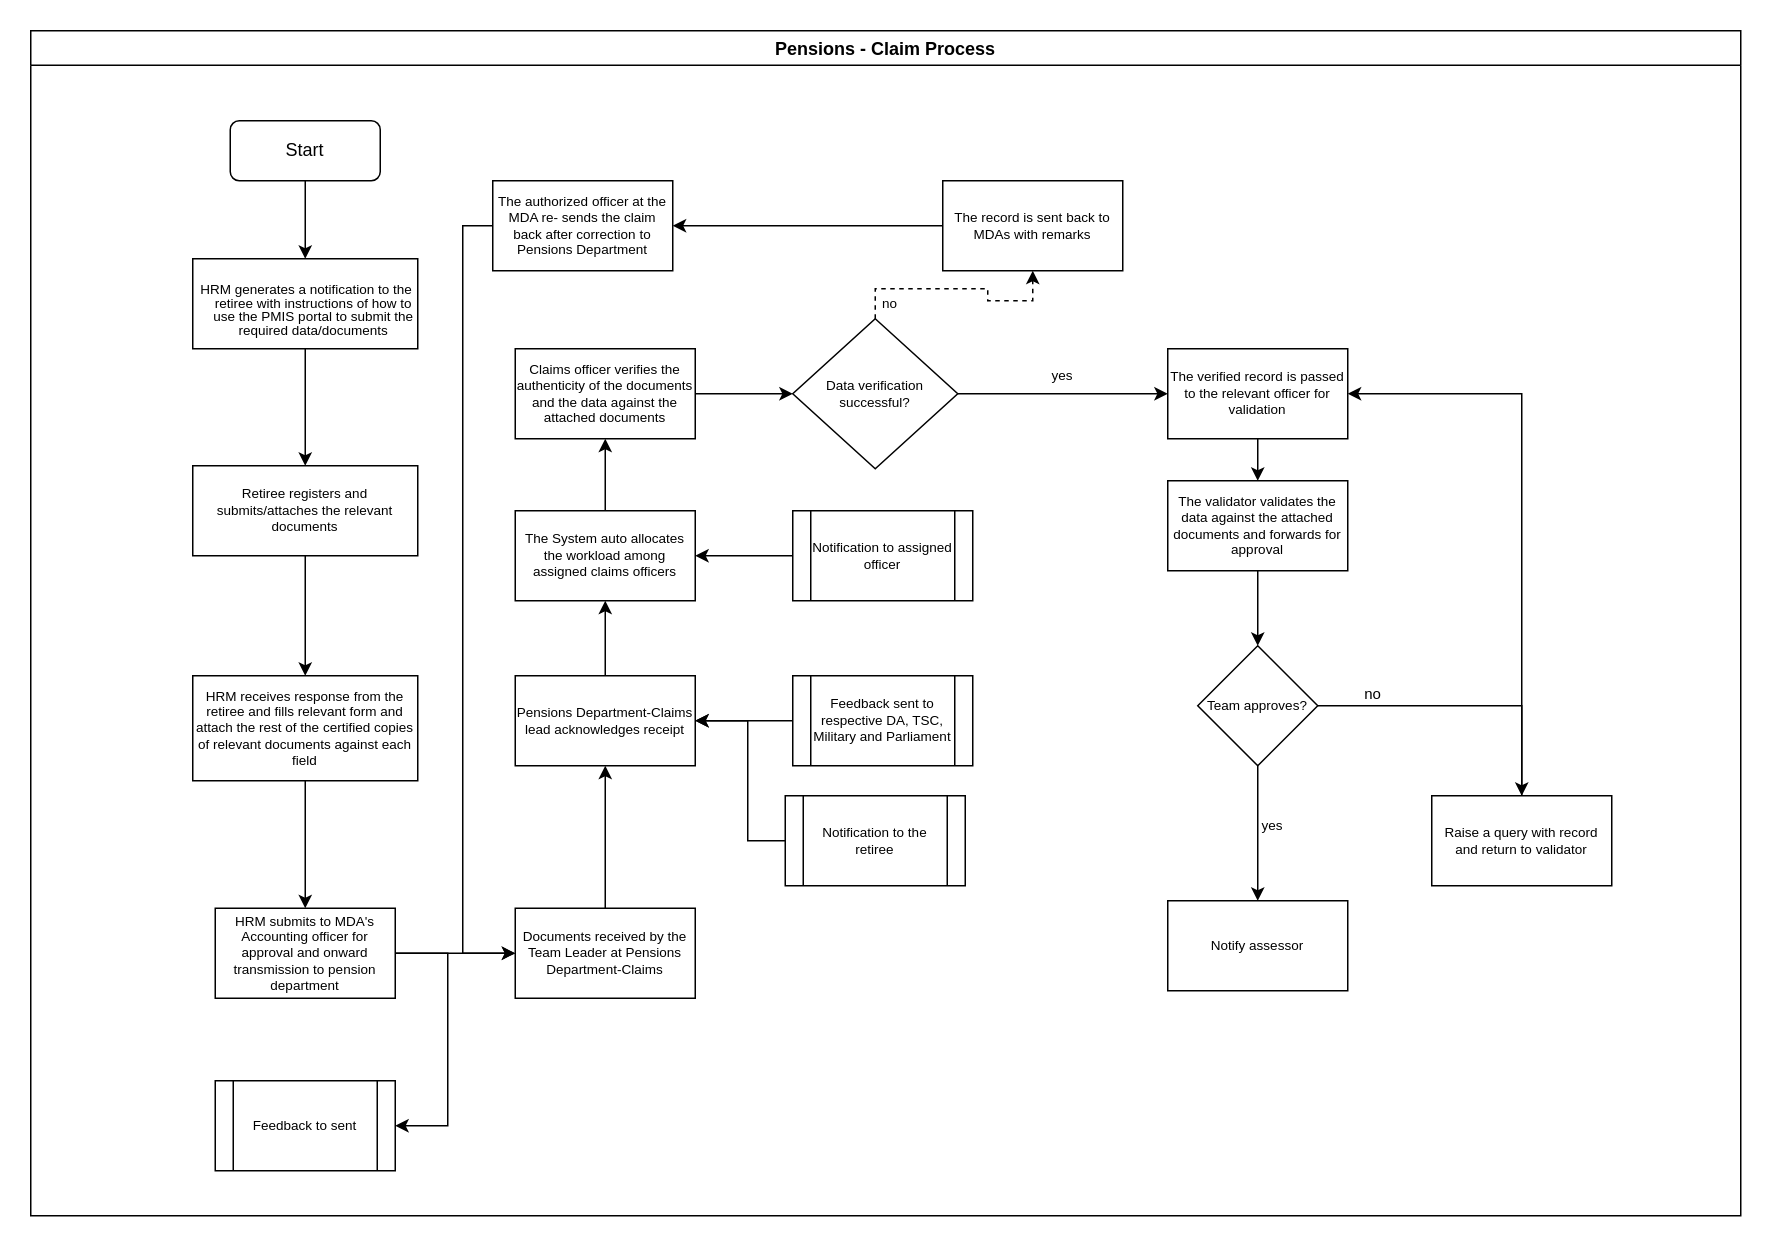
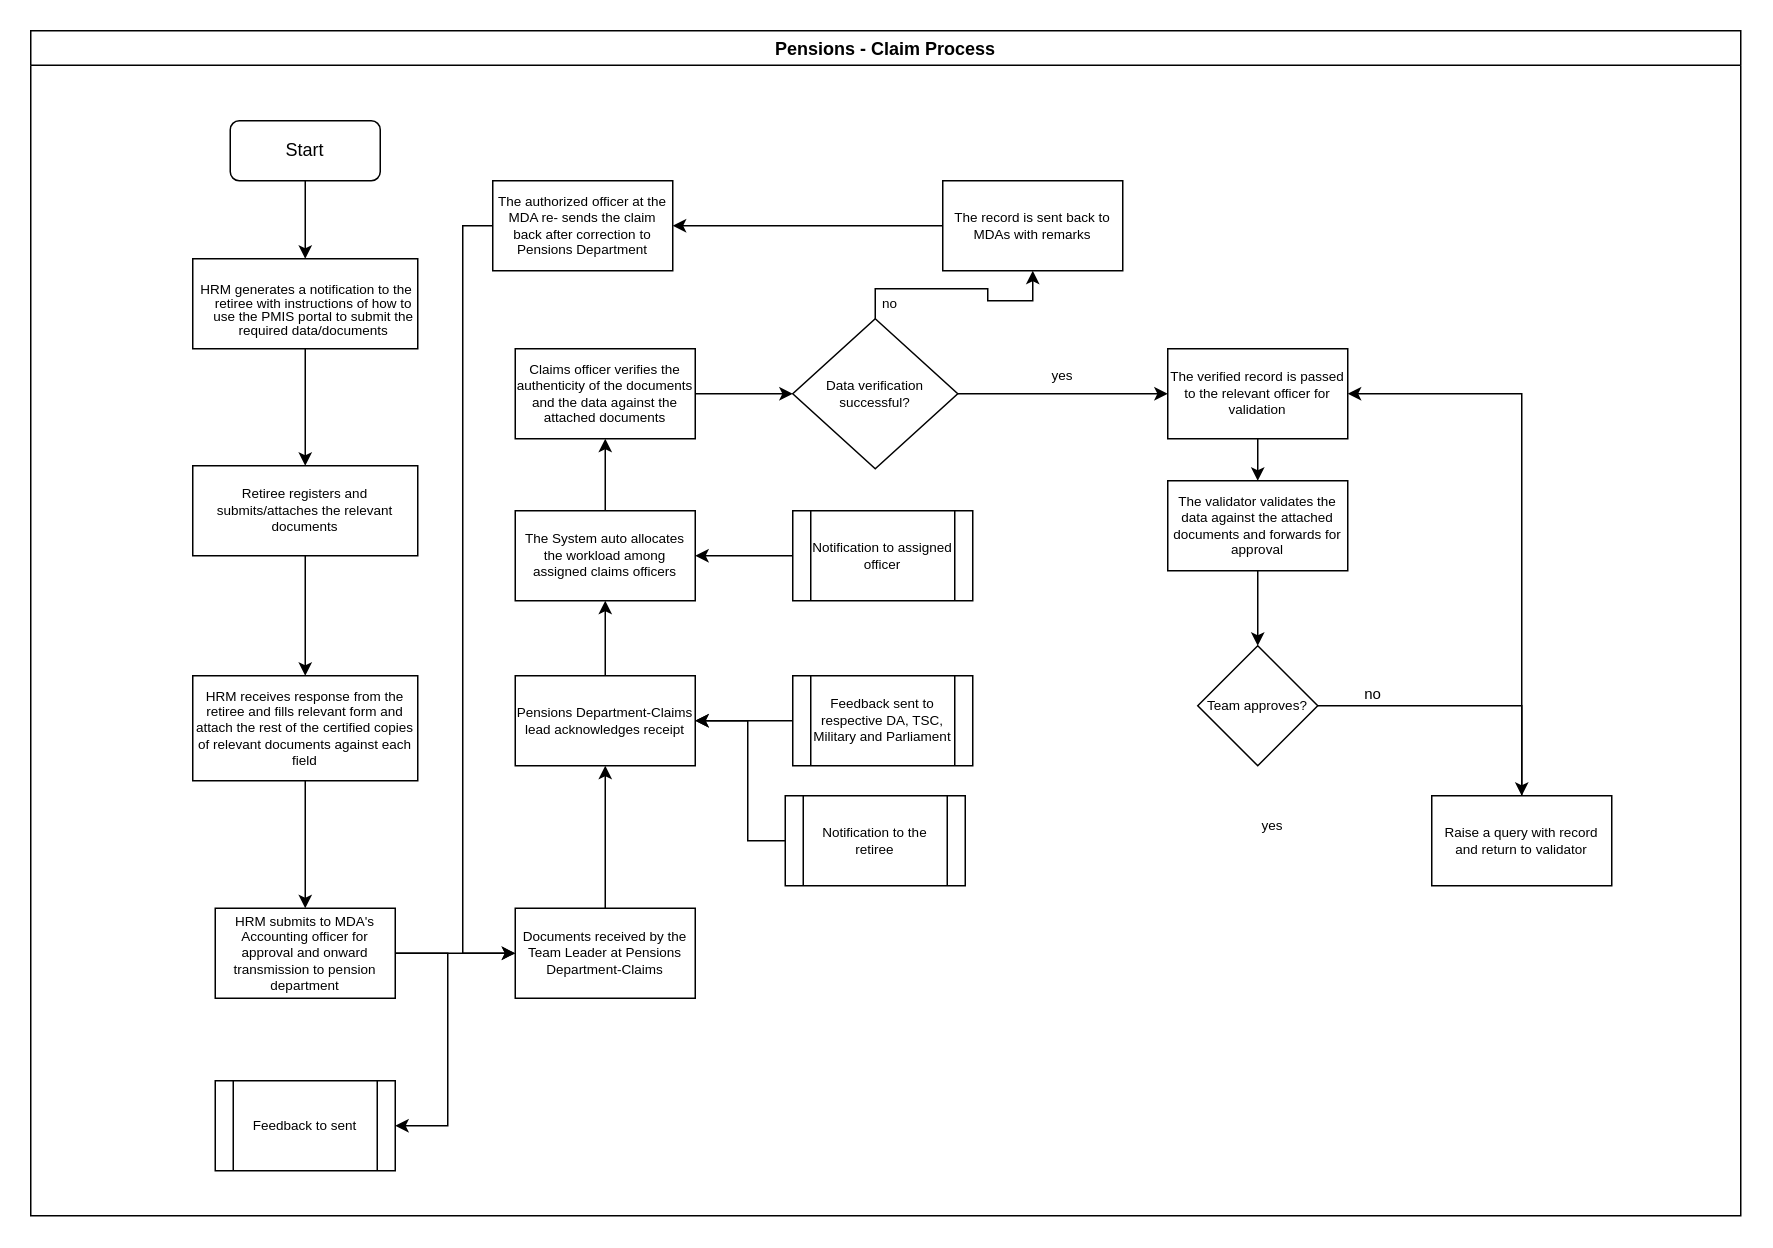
(956, 289) -> (956, 289)
(1258, 828) -> none
(1258, 946) -> none
